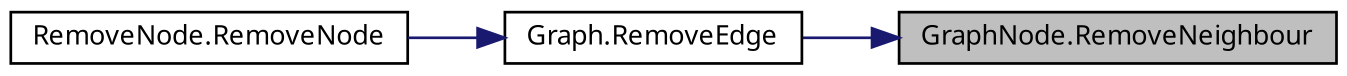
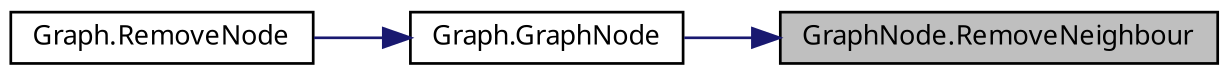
(209, 38) -> (162, 38)
(653, 38) -> (547, 38)
